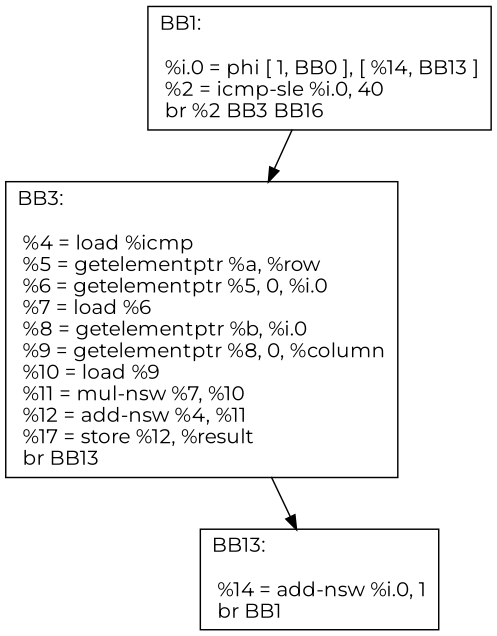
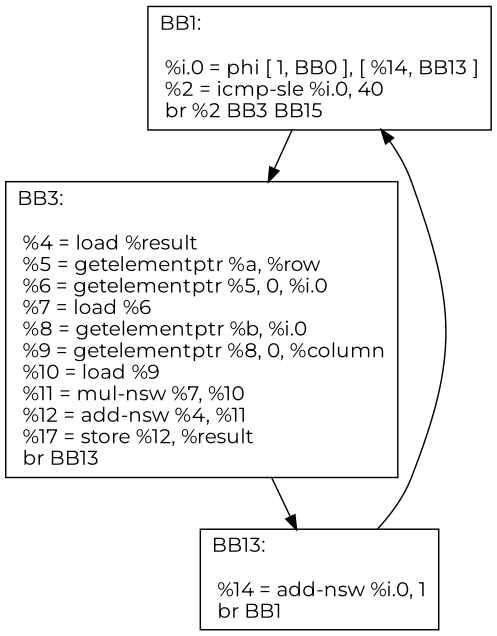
(242, 111) -> (242, 111)
(106, 243) -> (108, 243)
none -> (445, 338)
